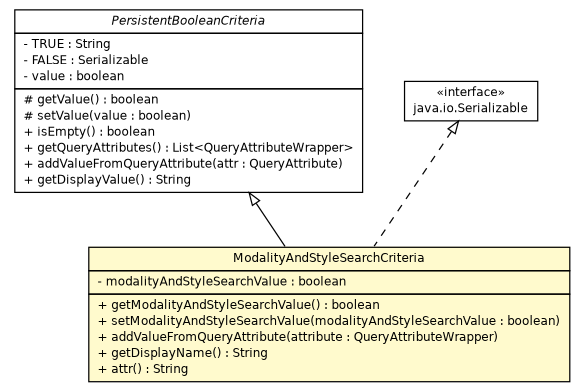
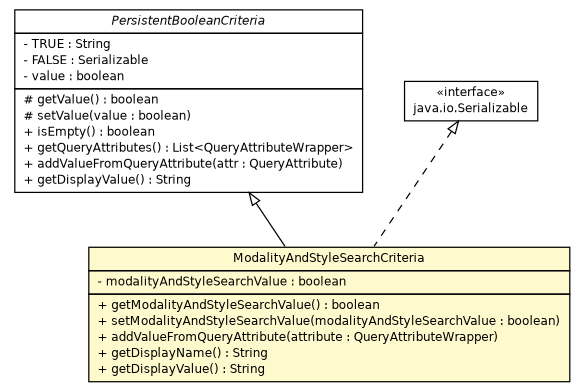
(143, 369) -> (181, 369)
